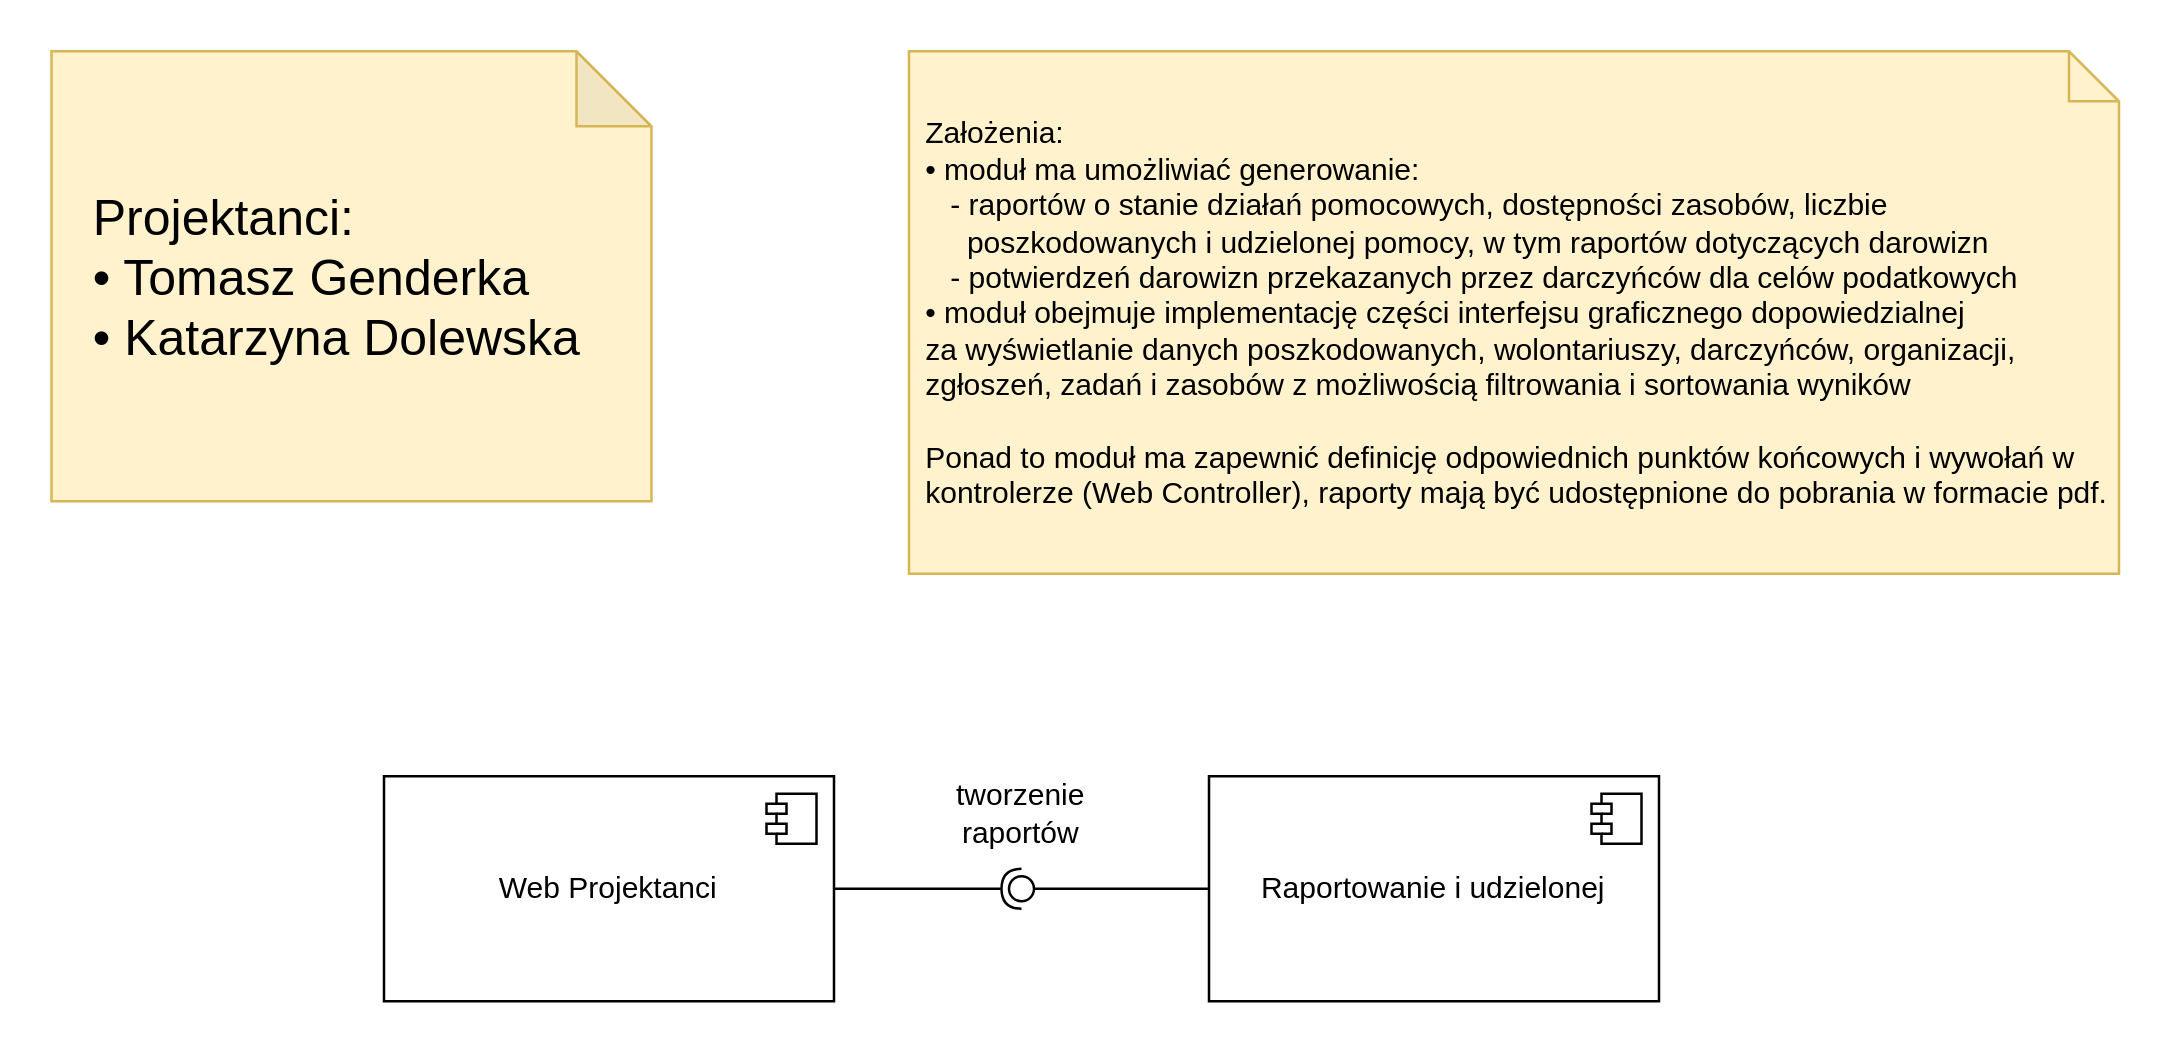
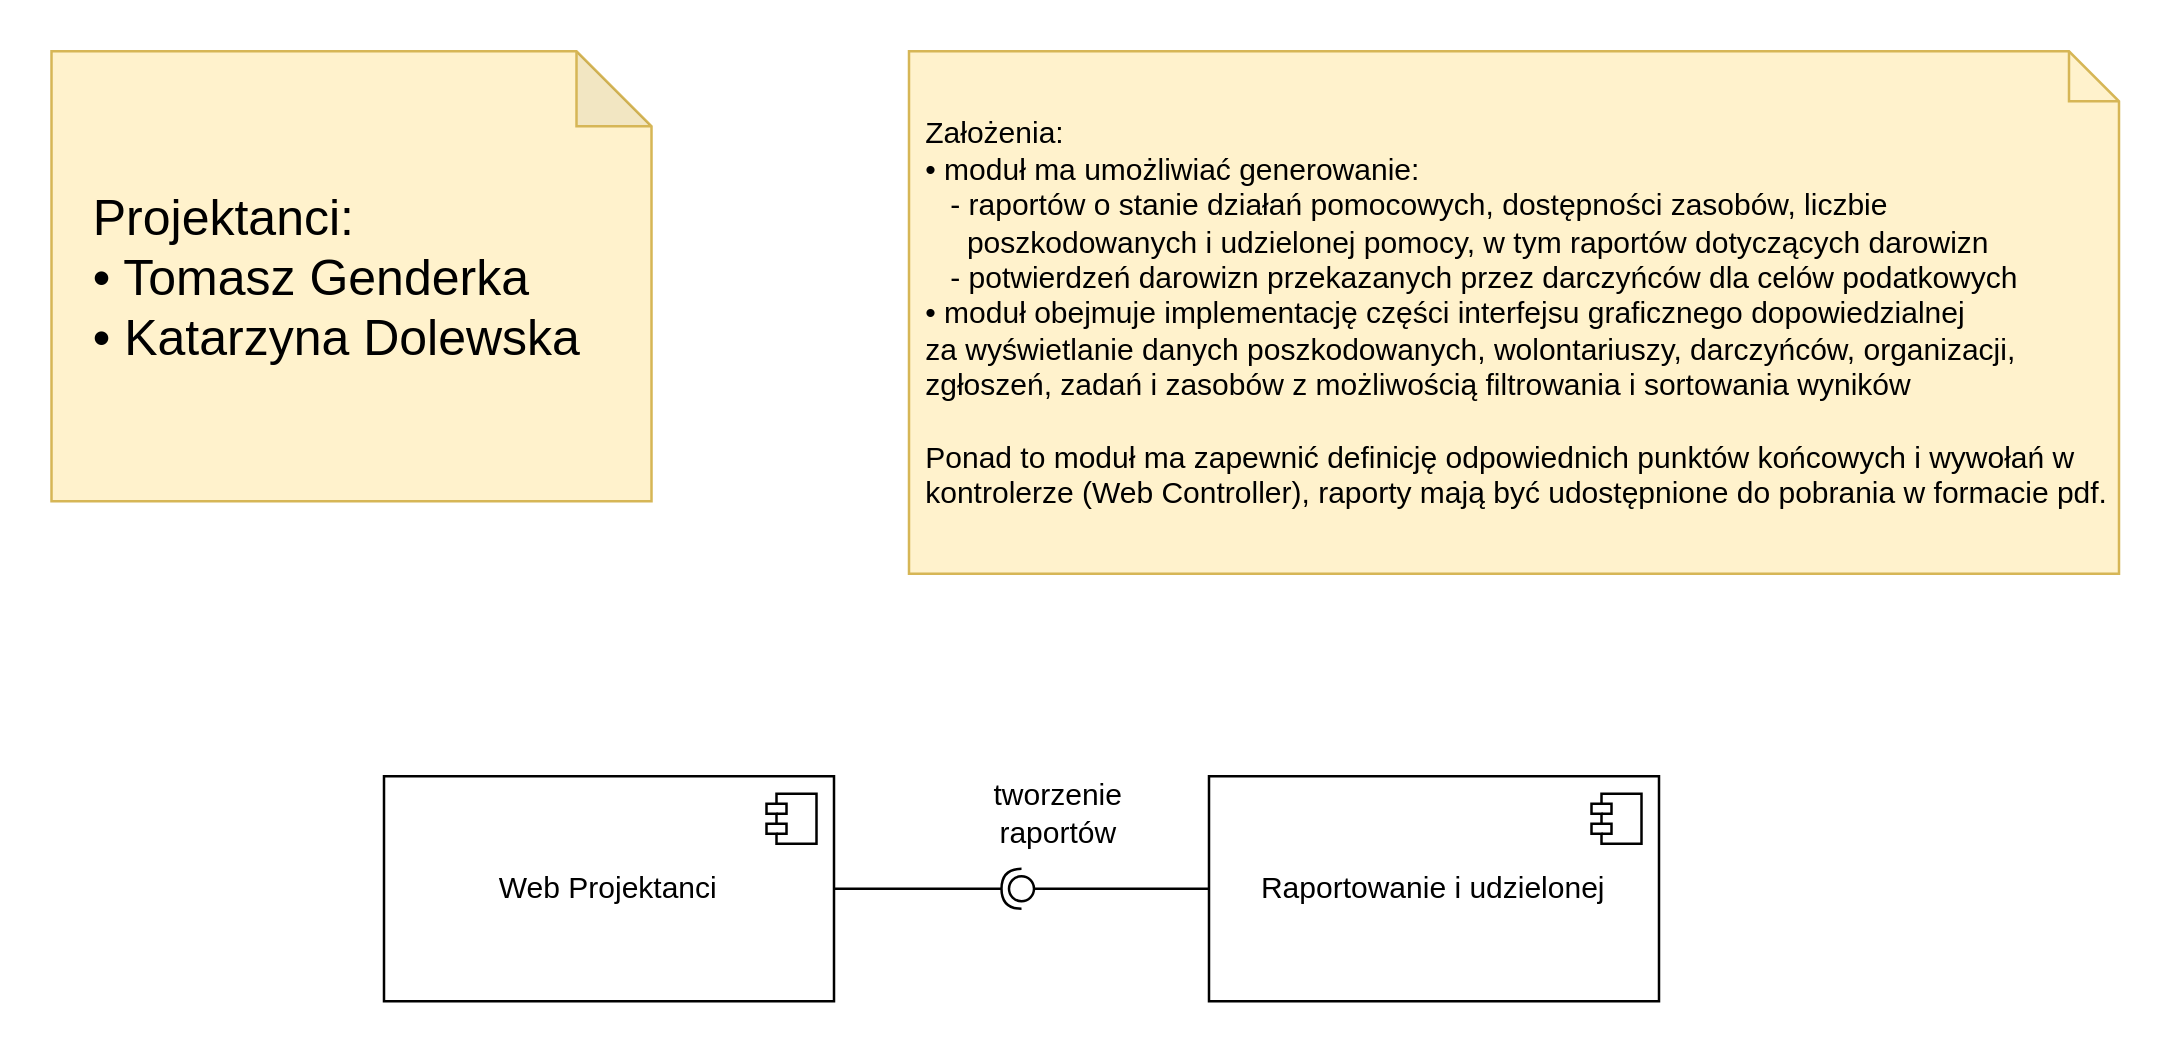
(1021, 814) -> (1059, 814)
